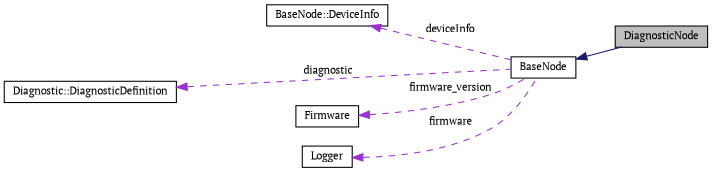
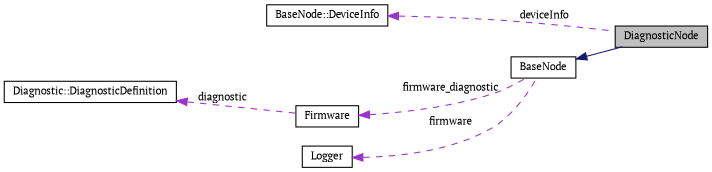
(446, 44) -> (507, 21)
(349, 78) -> (242, 108)
(449, 88) -> (449, 88)
